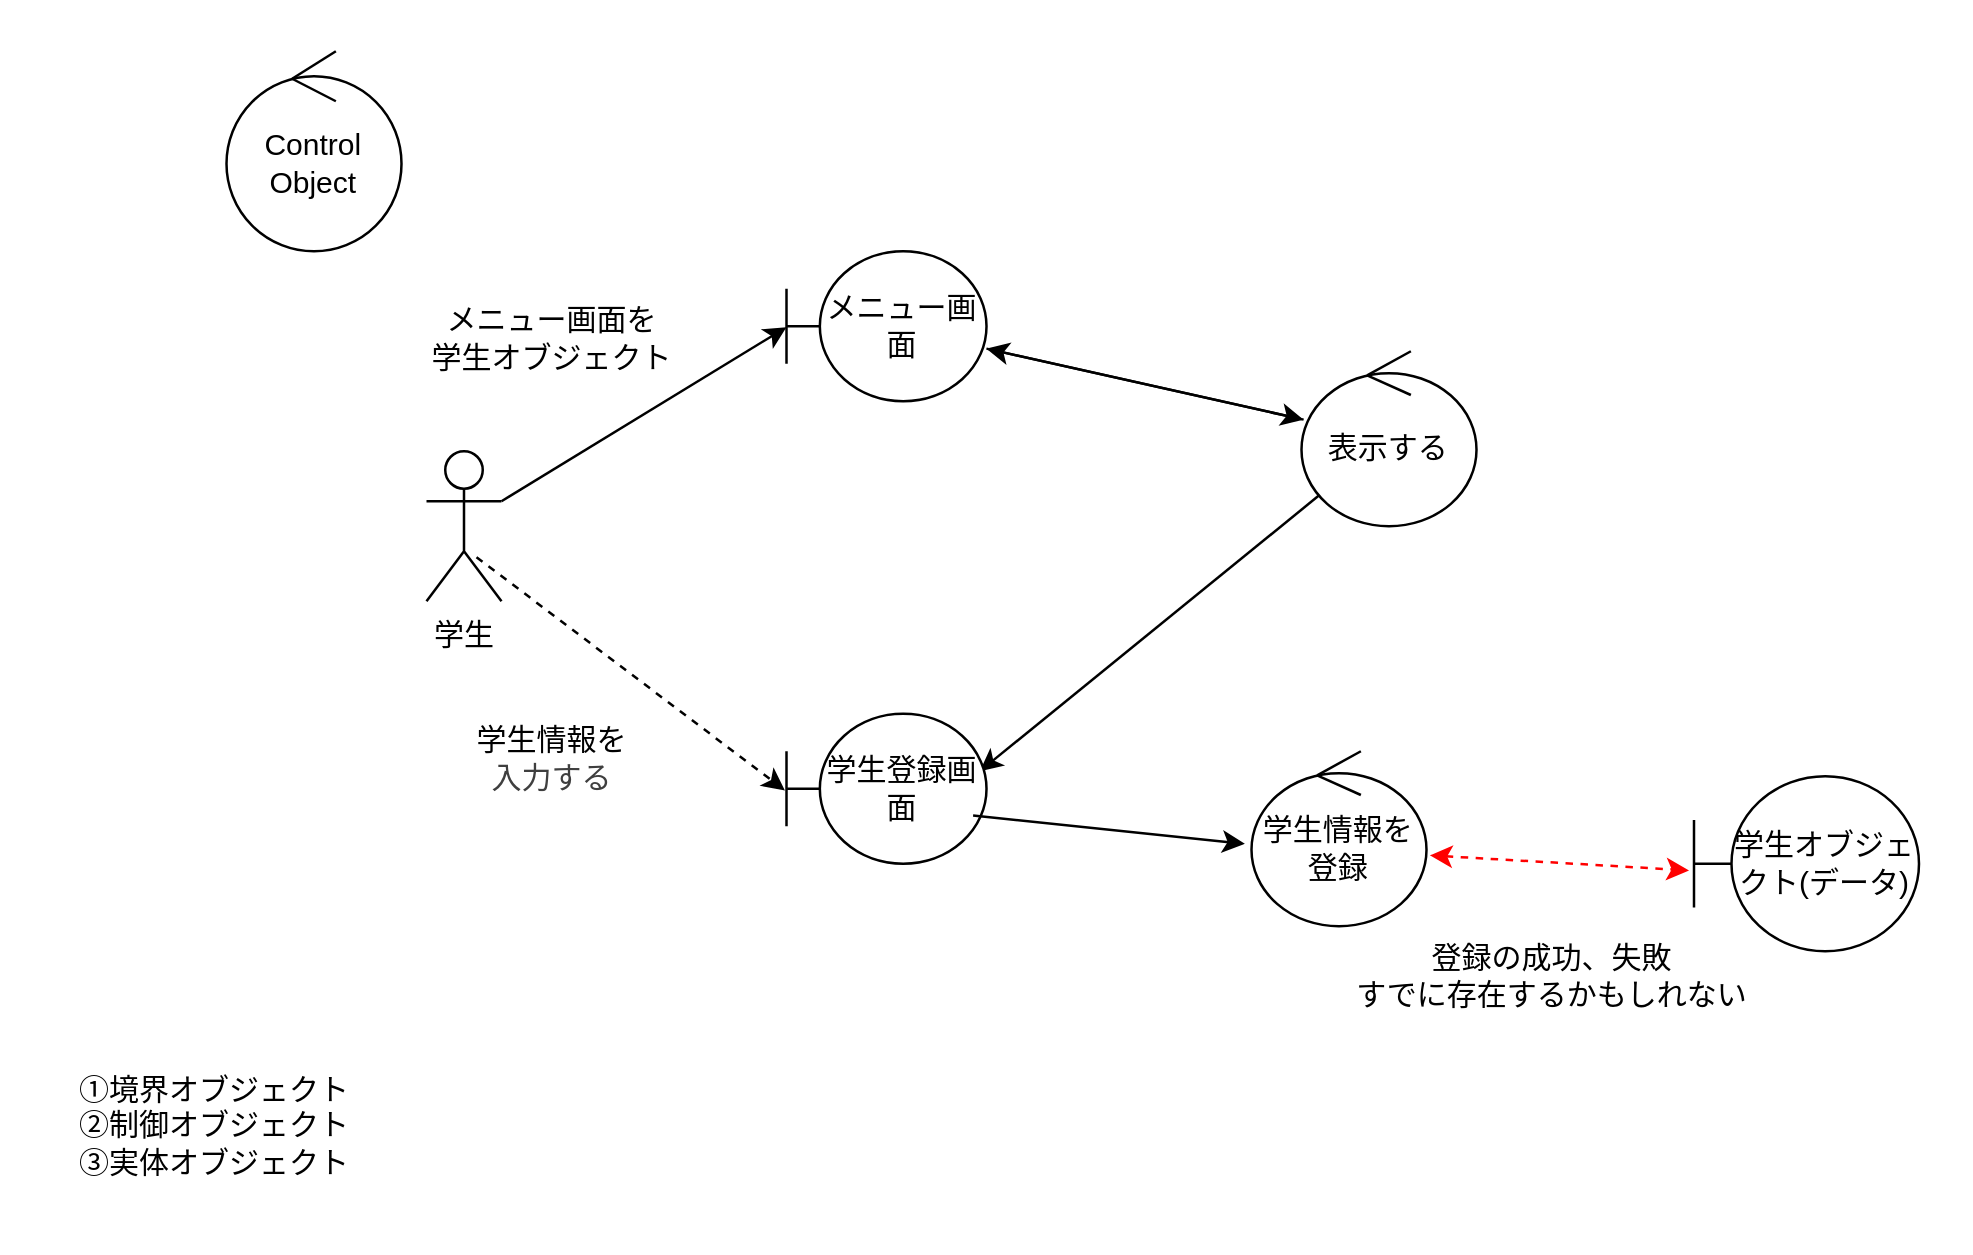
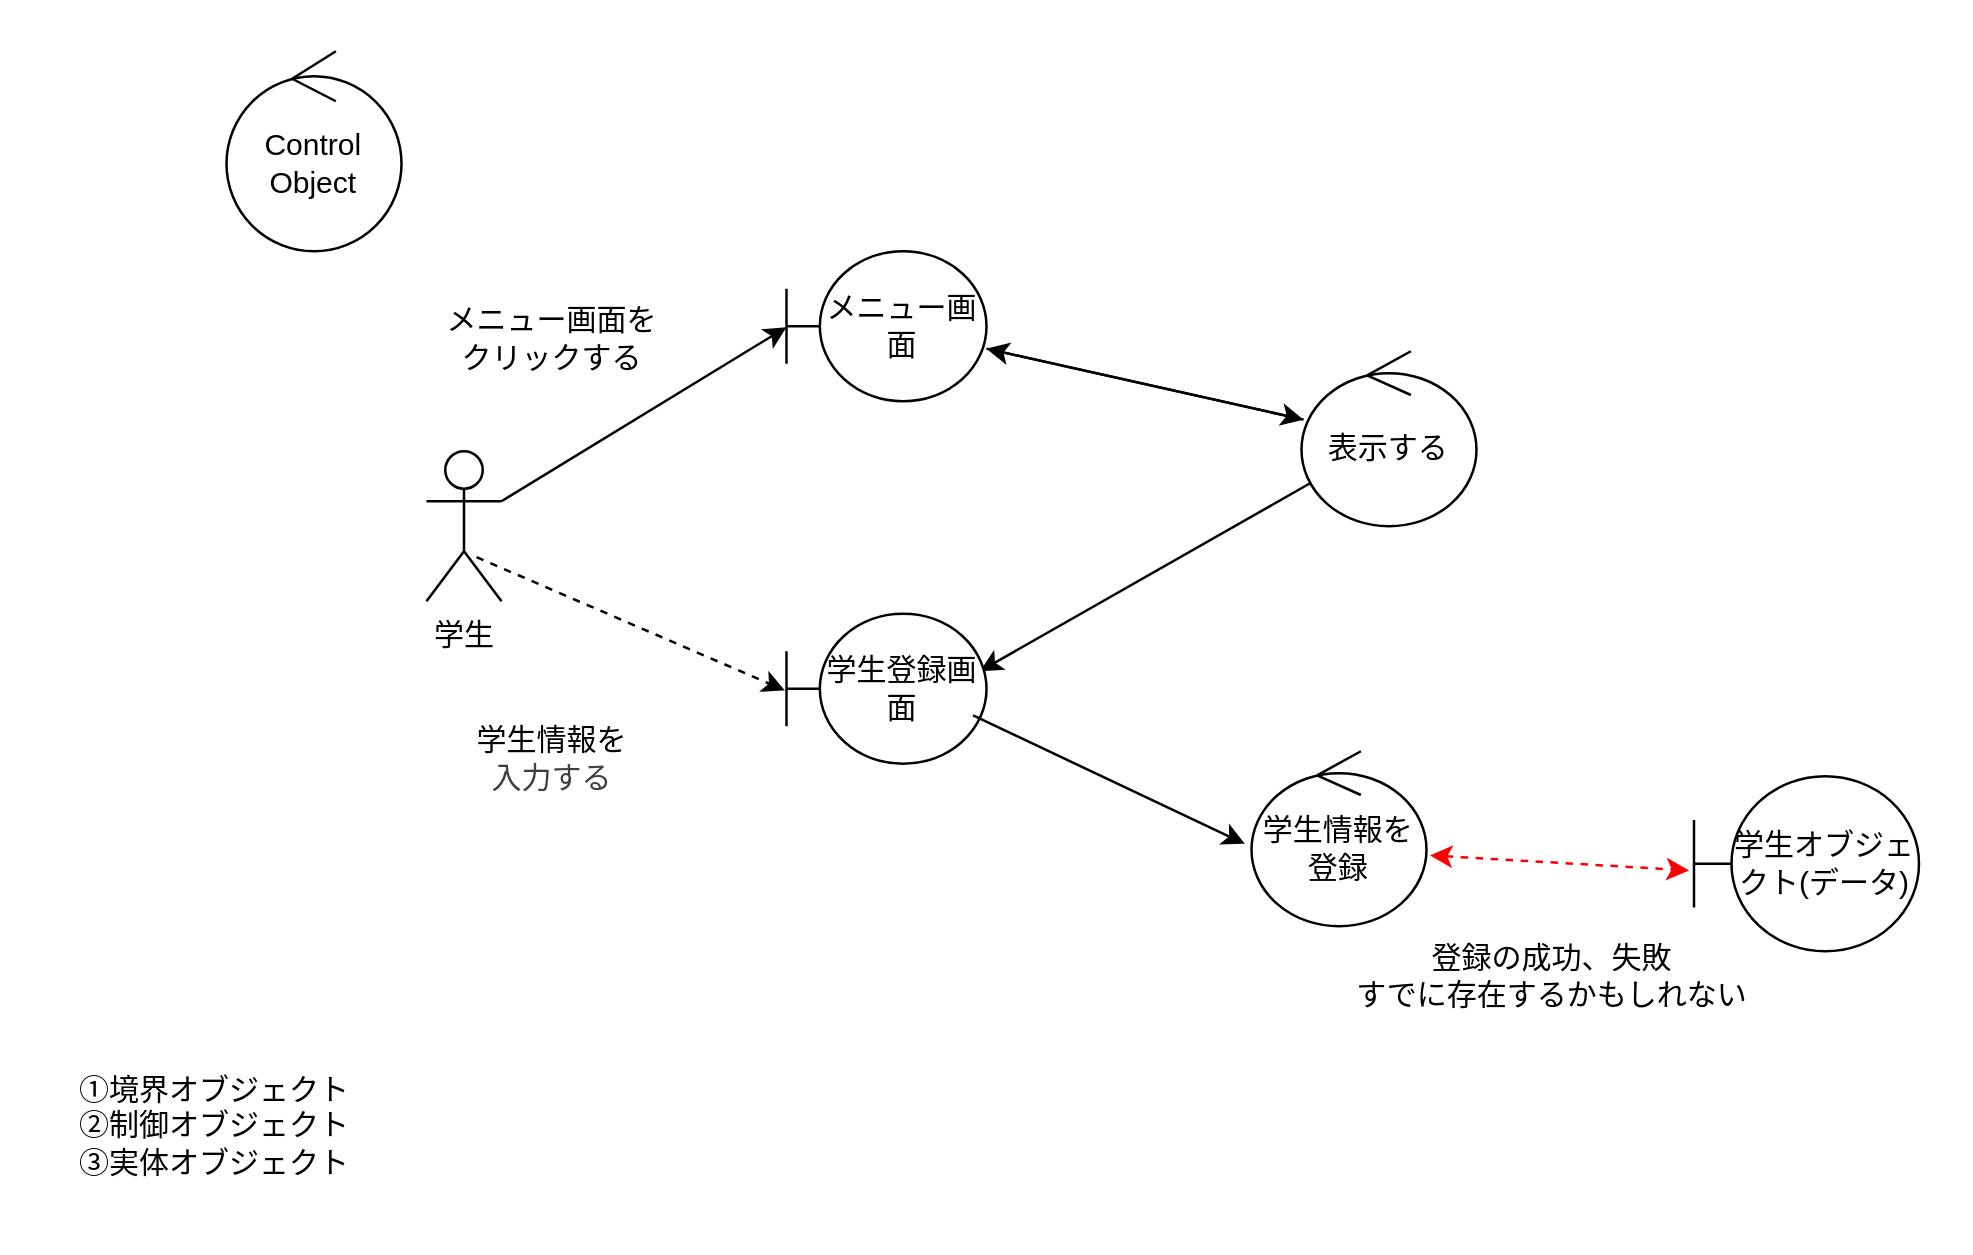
(553, 339) -> (553, 339)
(886, 789) -> (886, 689)
